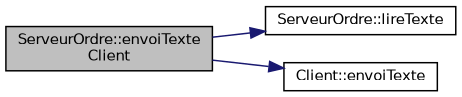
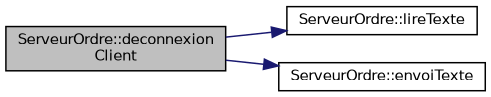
(109, 49) -> (116, 49)
(361, 77) -> (382, 77)
